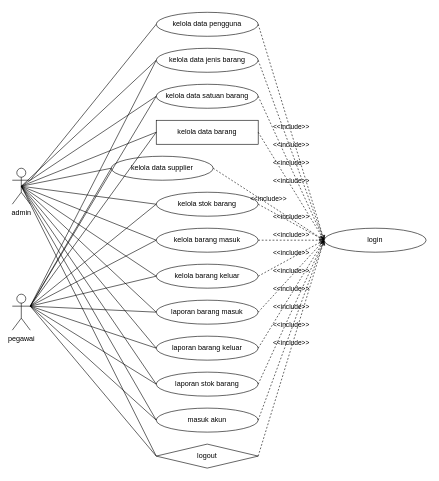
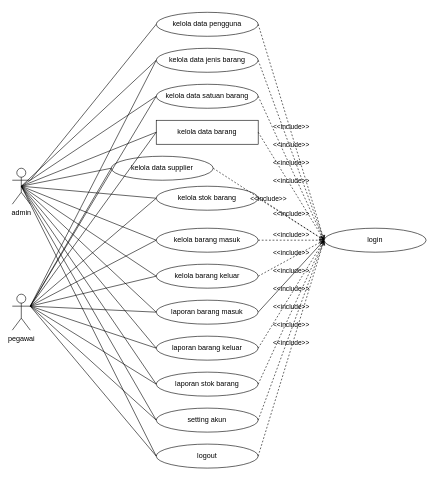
(207, 204) -> (207, 198)
(287, 281) -> (287, 281)
(207, 420) -> (207, 420)
(207, 456) -> (207, 456)
